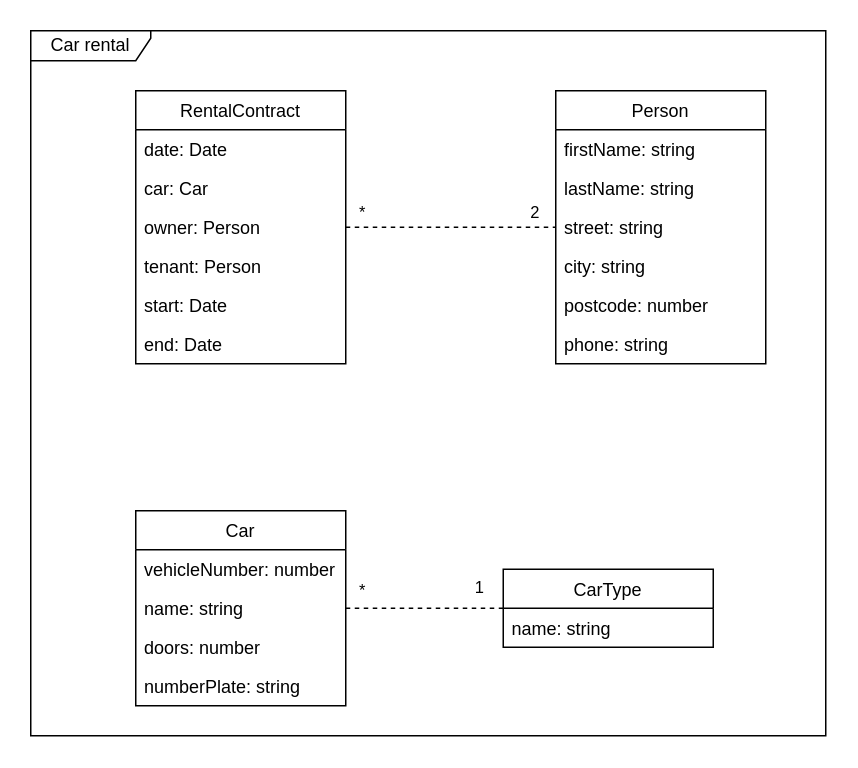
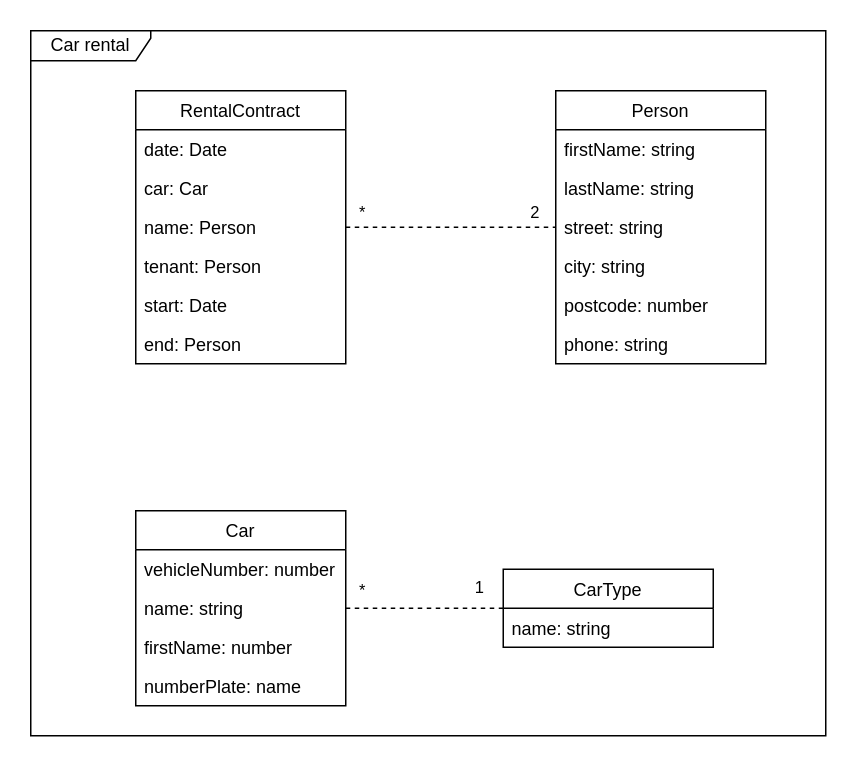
(205, 228) -> (200, 228)
(185, 345) -> (195, 345)
(205, 648) -> (223, 648)
(230, 687) -> (223, 687)
